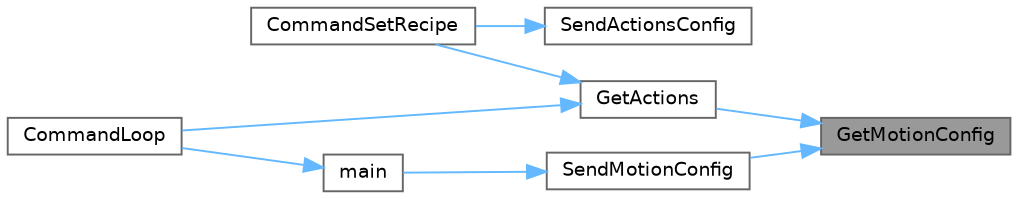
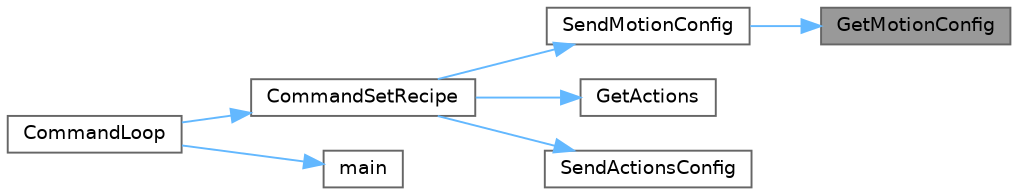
(759, 115) -> none
(372, 118) -> (206, 119)
(465, 172) -> (496, 64)
